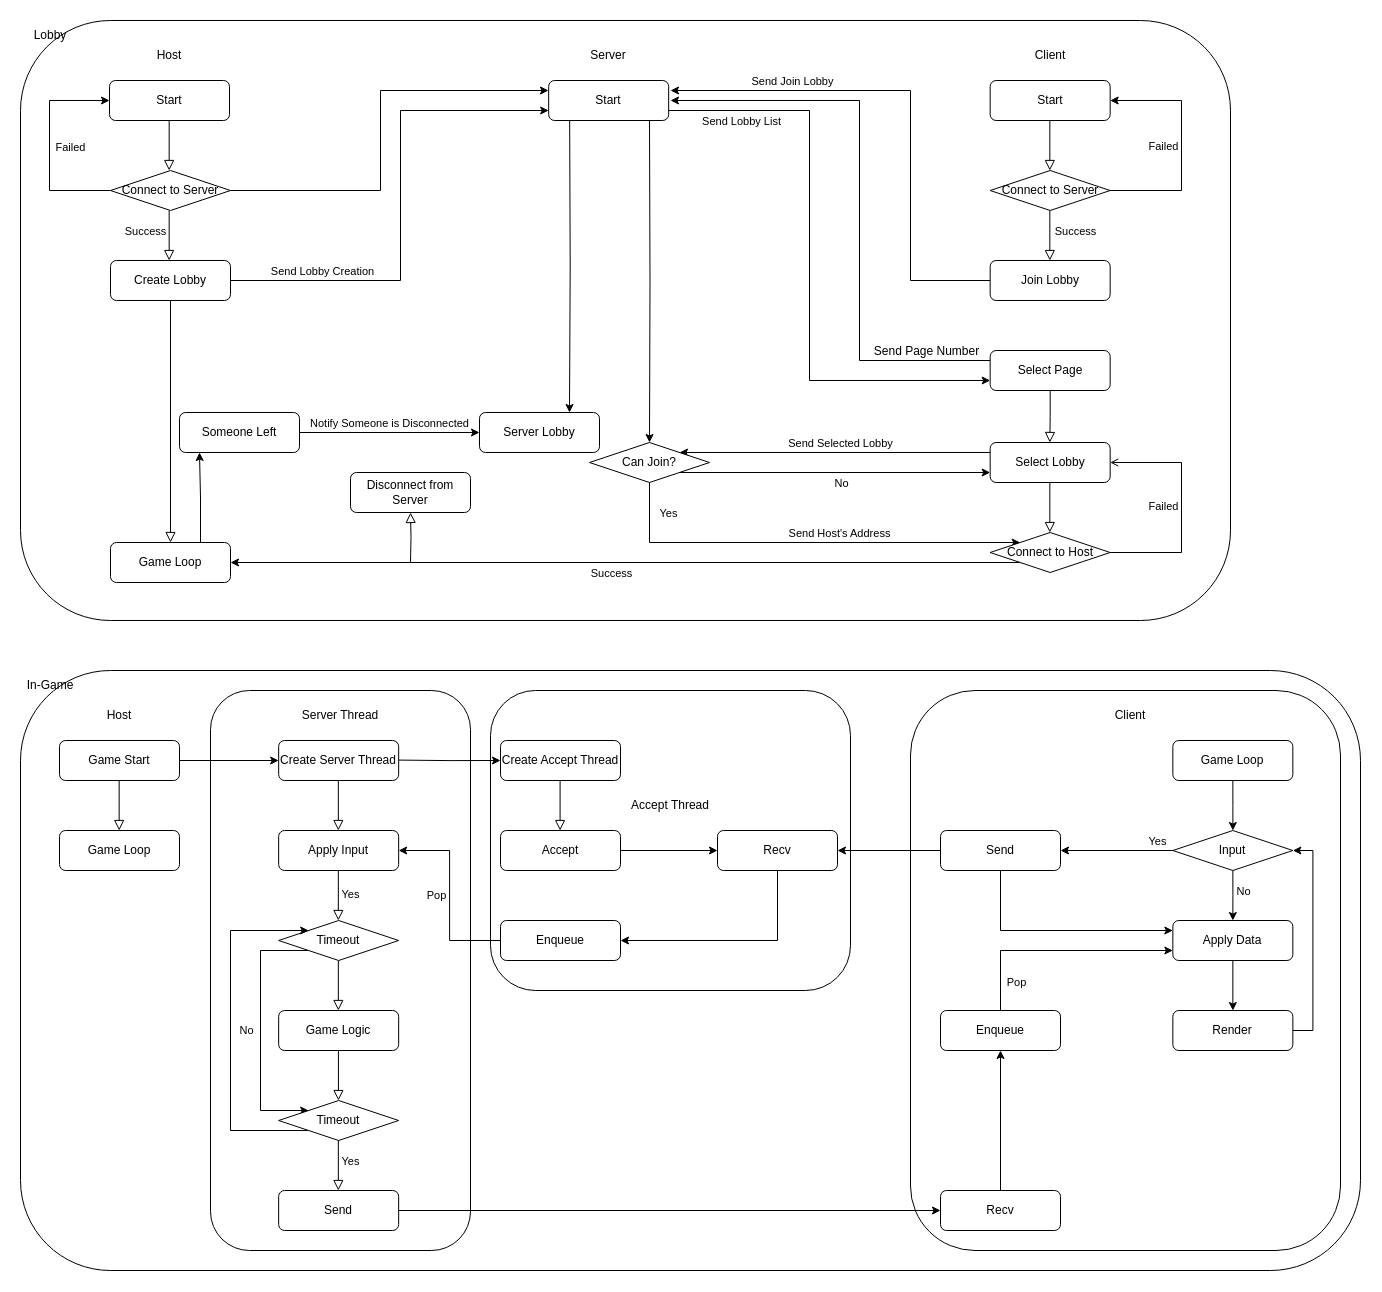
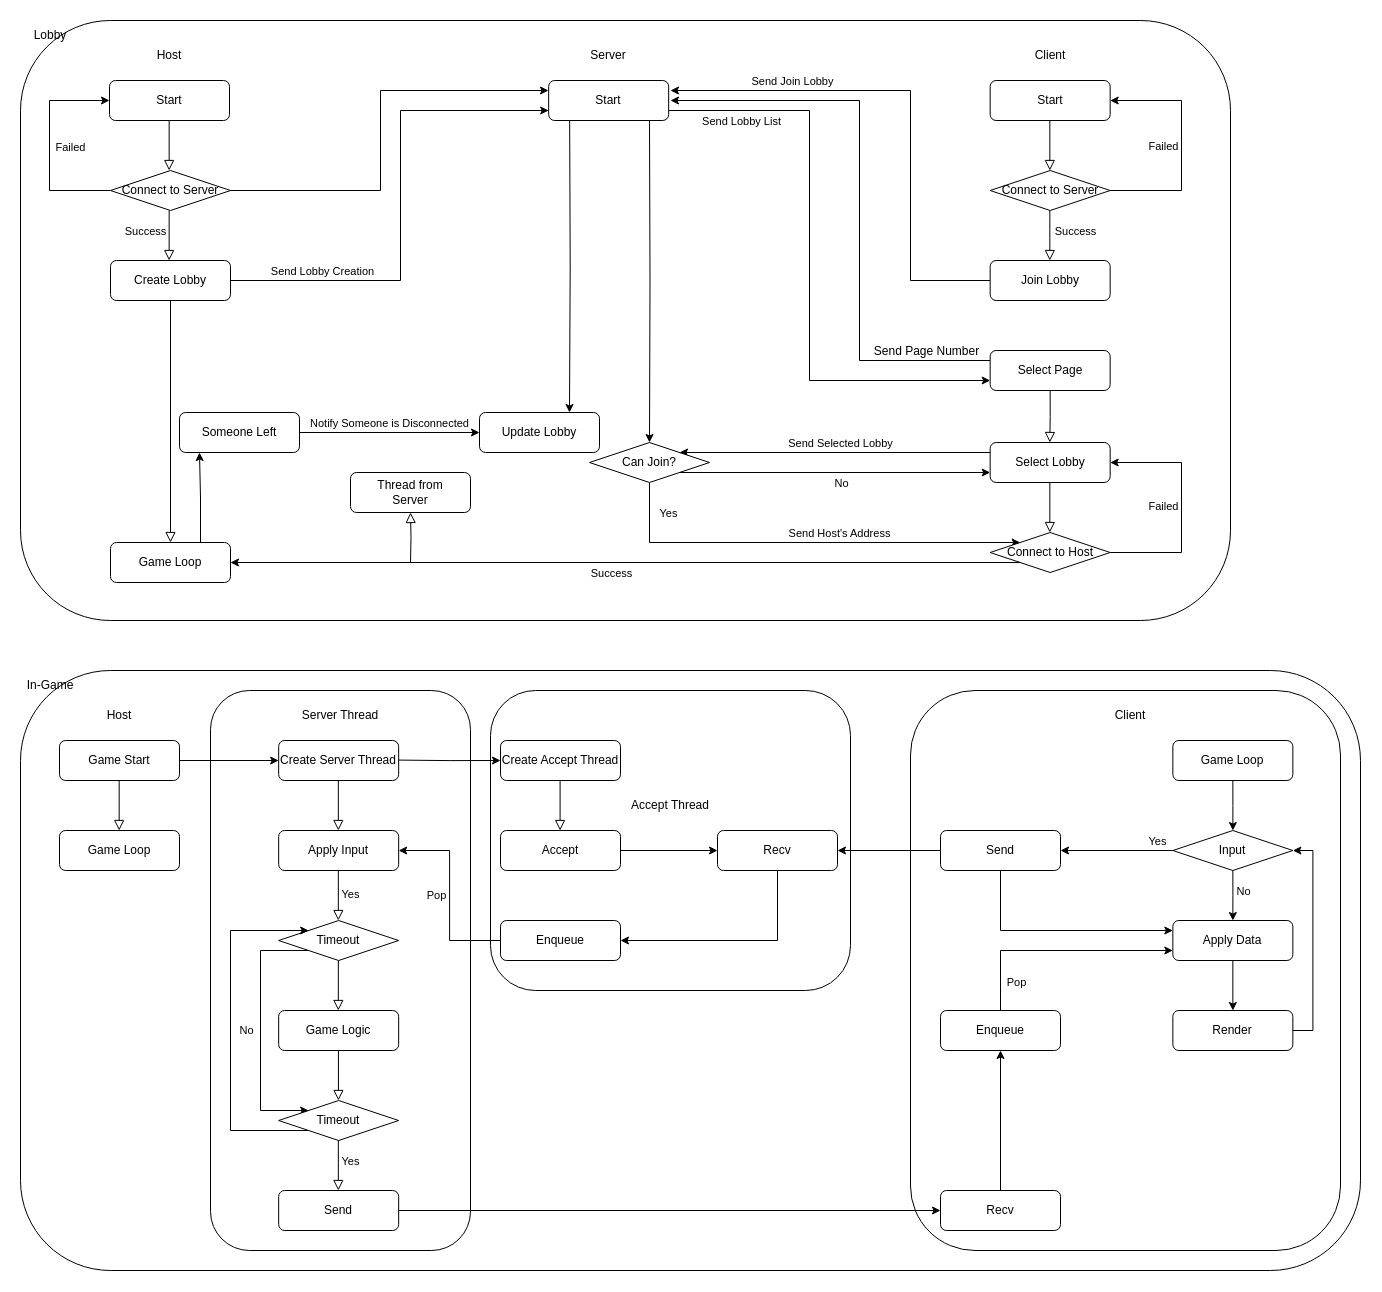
(540, 433) -> (540, 433)
(1116, 463) -> (1118, 463)
(411, 493) -> (411, 493)
